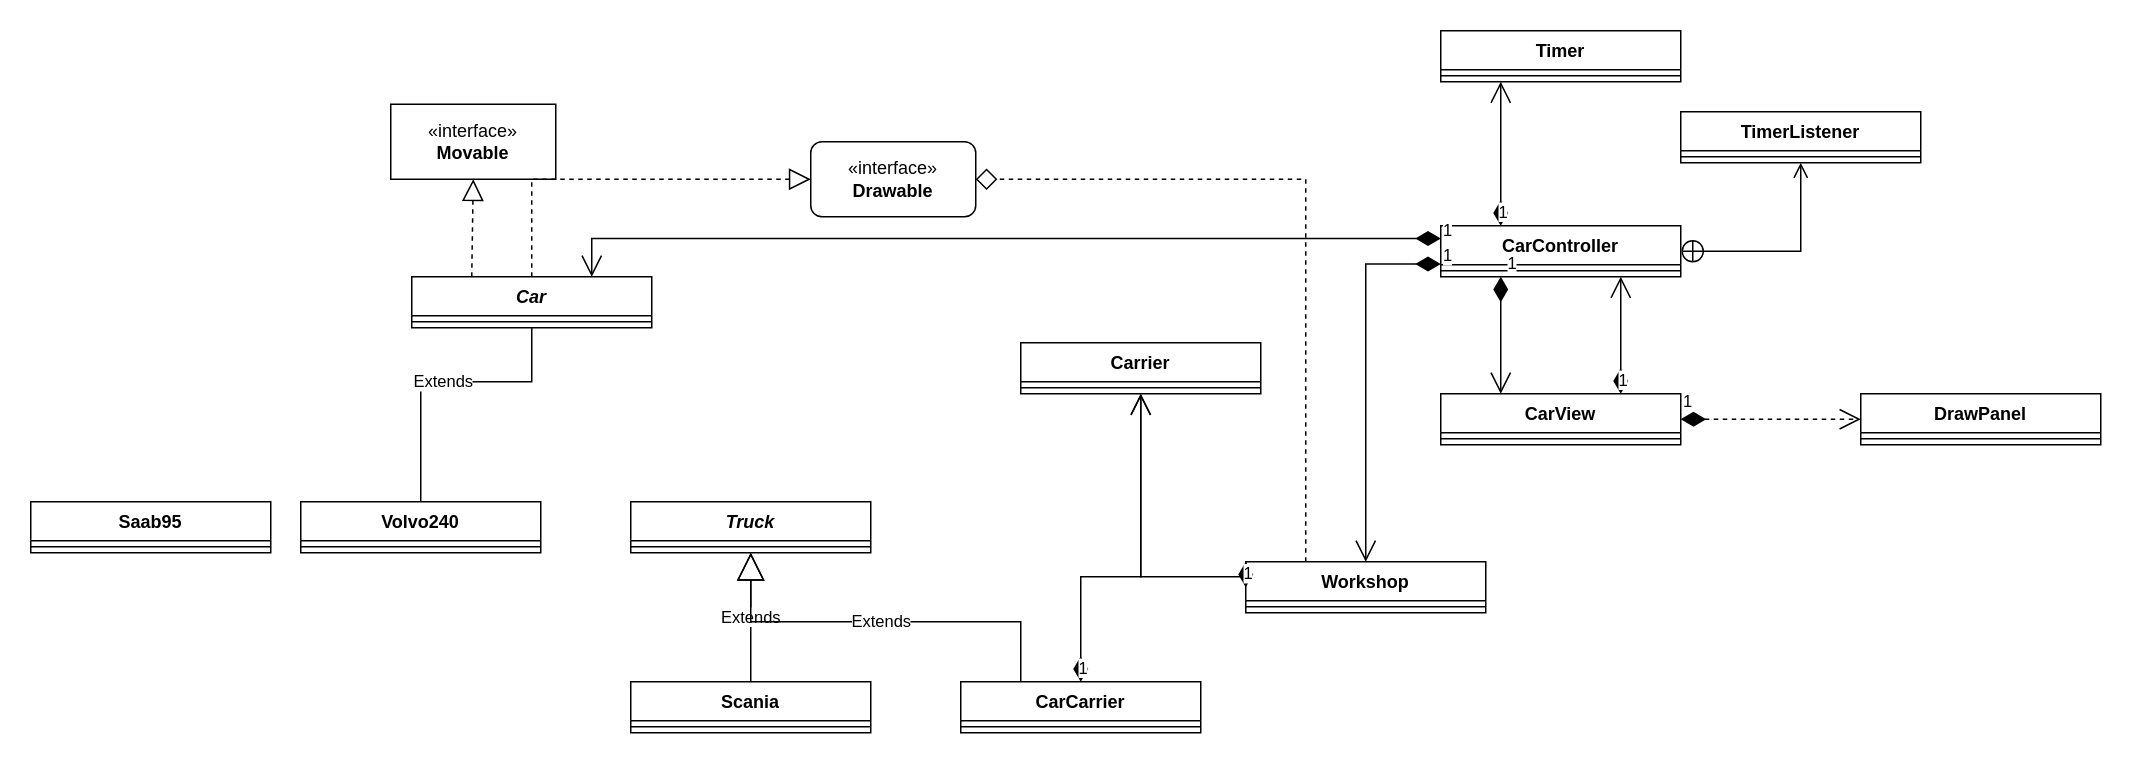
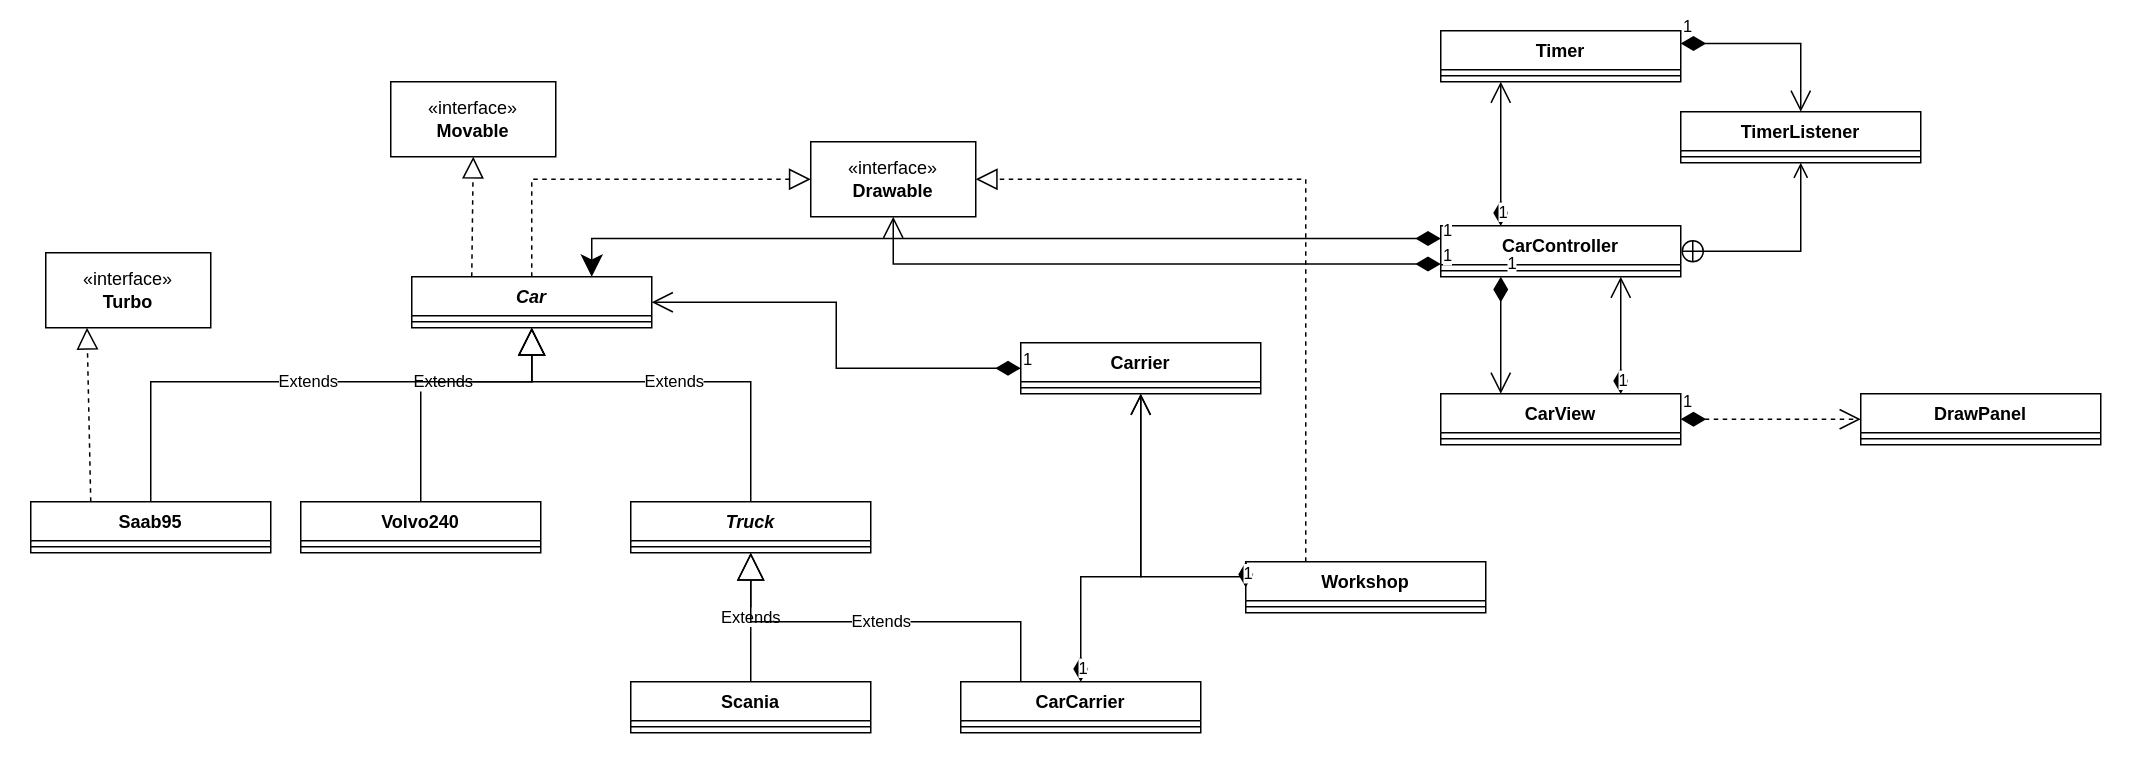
none -> (1785, 44)
(473, 142) -> (473, 119)
(893, 179) -> (893, 179)
(998, 179) -> (998, 179)
(592, 264) -> (592, 258)
none -> (128, 290)
none -> (836, 325)
(532, 342) -> (421, 384)
none -> (224, 382)
none -> (702, 382)
(1366, 410) -> (1109, 264)
none -> (89, 425)
